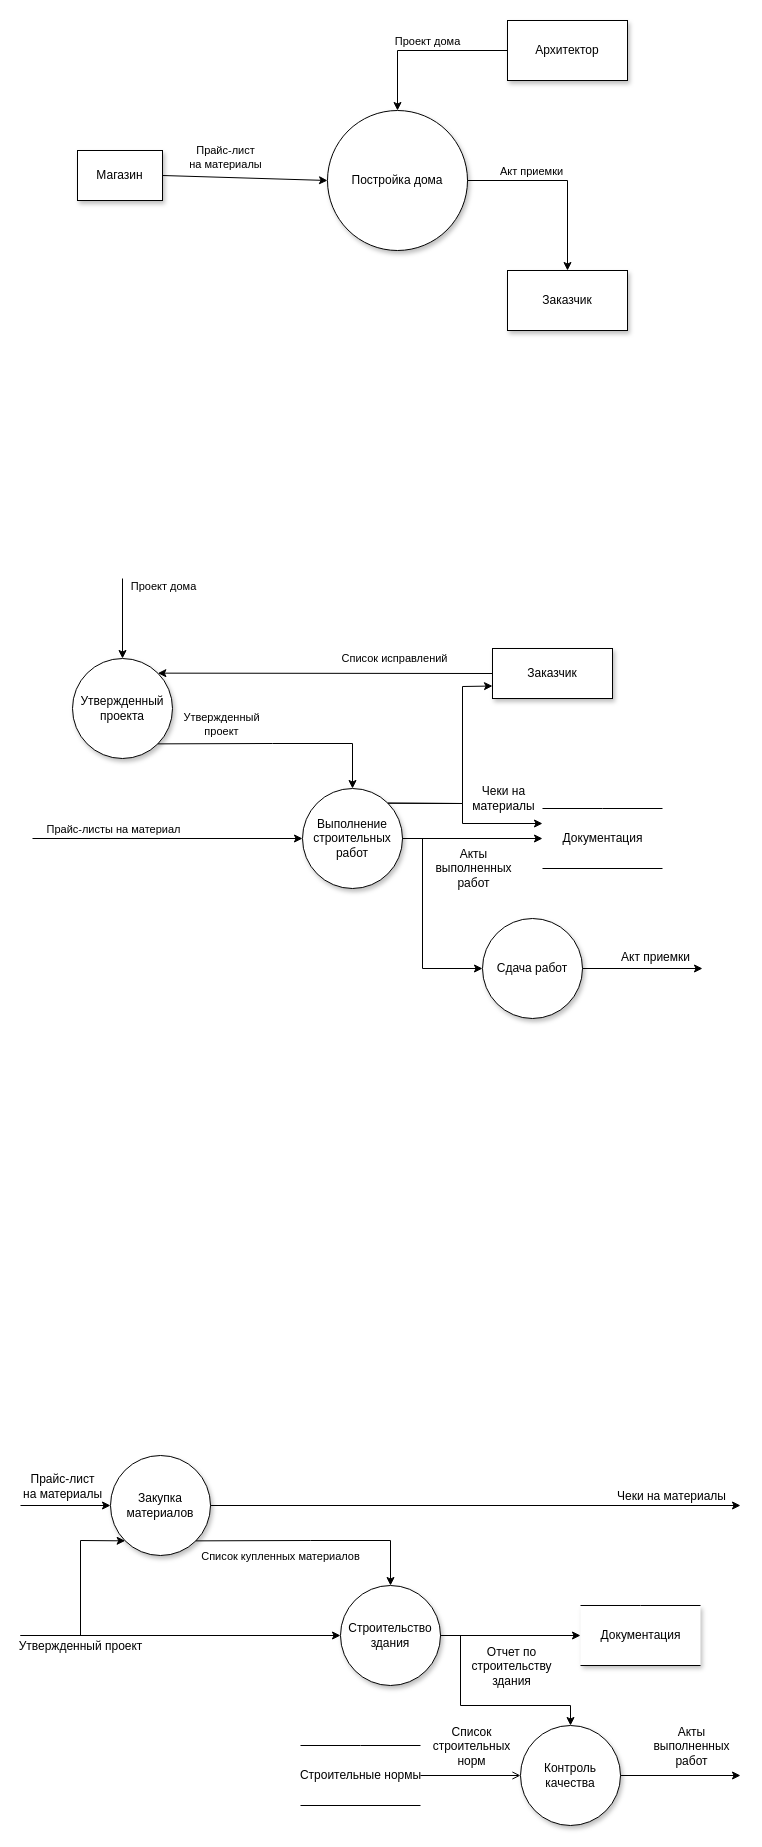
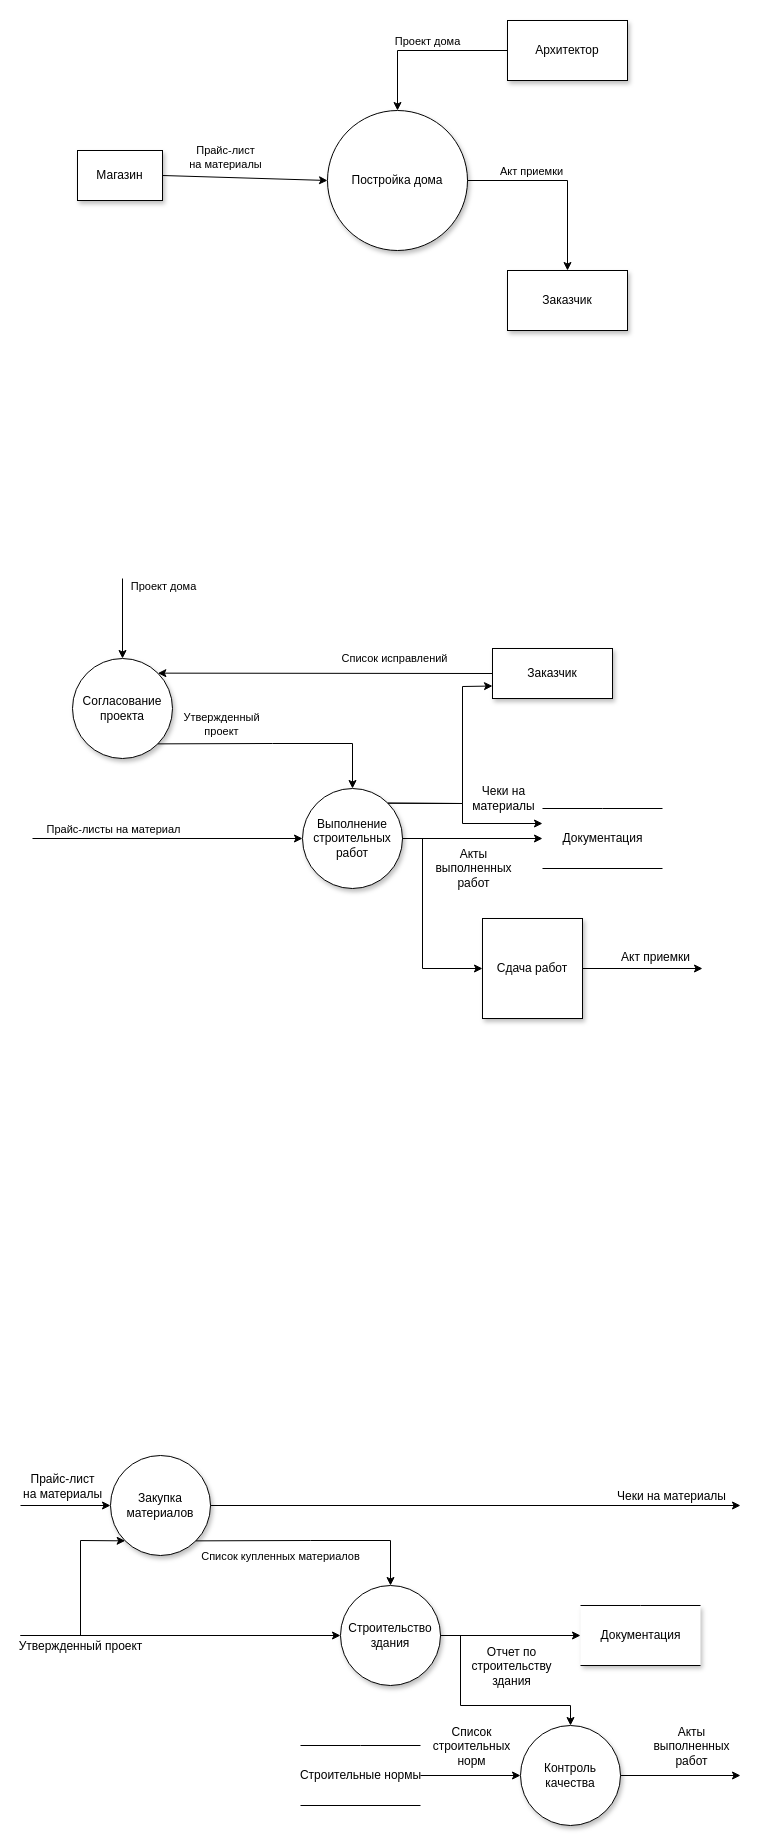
(123, 709) -> (123, 709)
(533, 969) -> (533, 969)
(513, 1776) -> (512, 1776)
